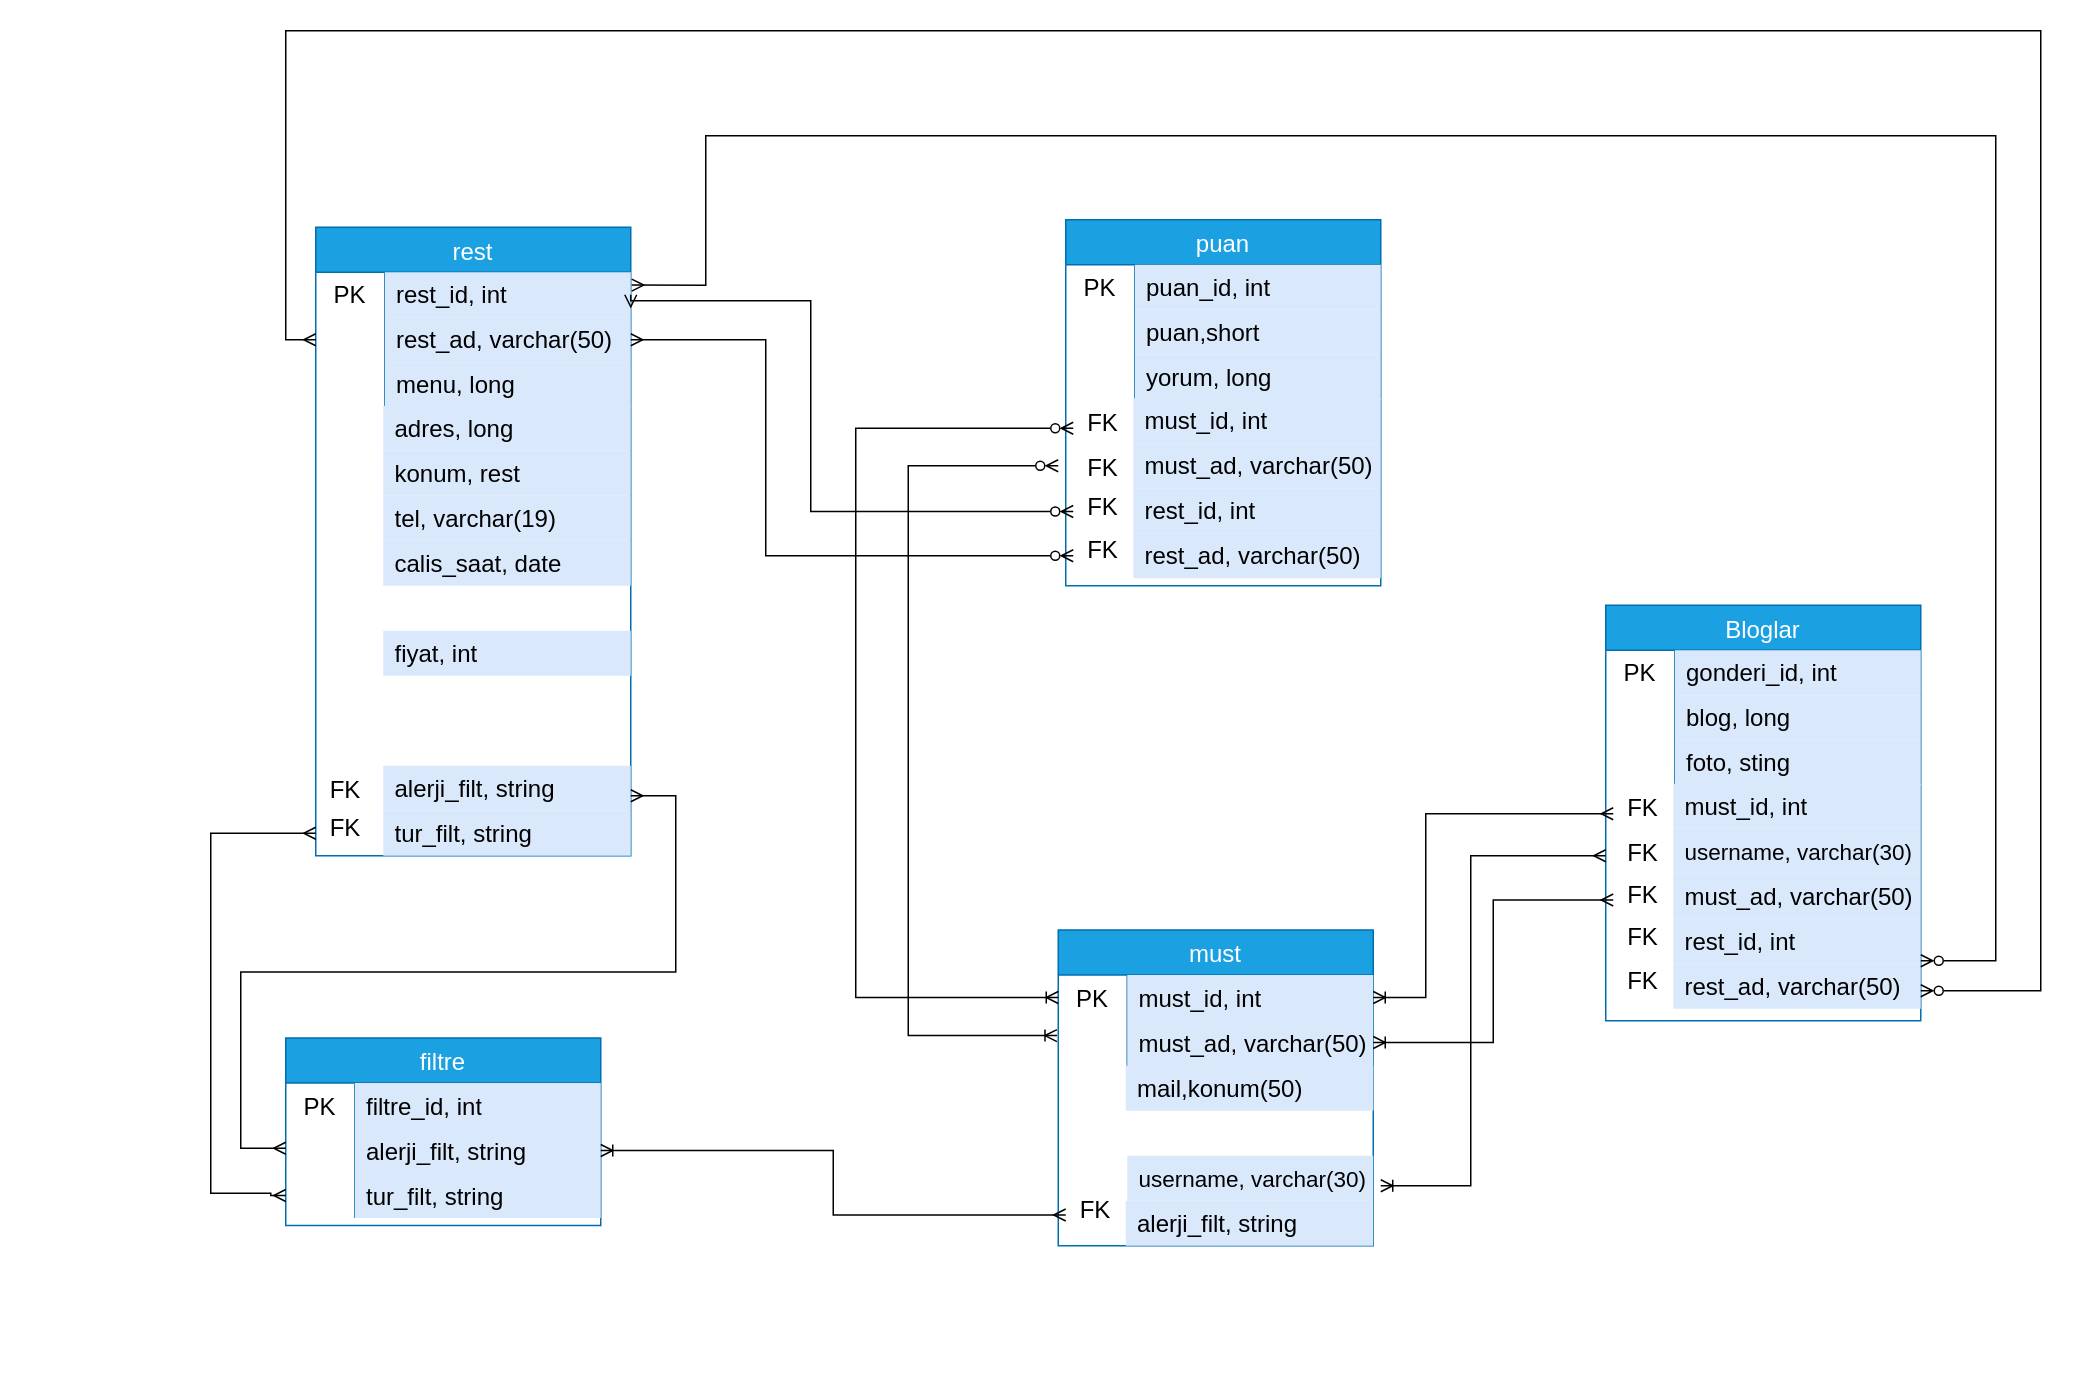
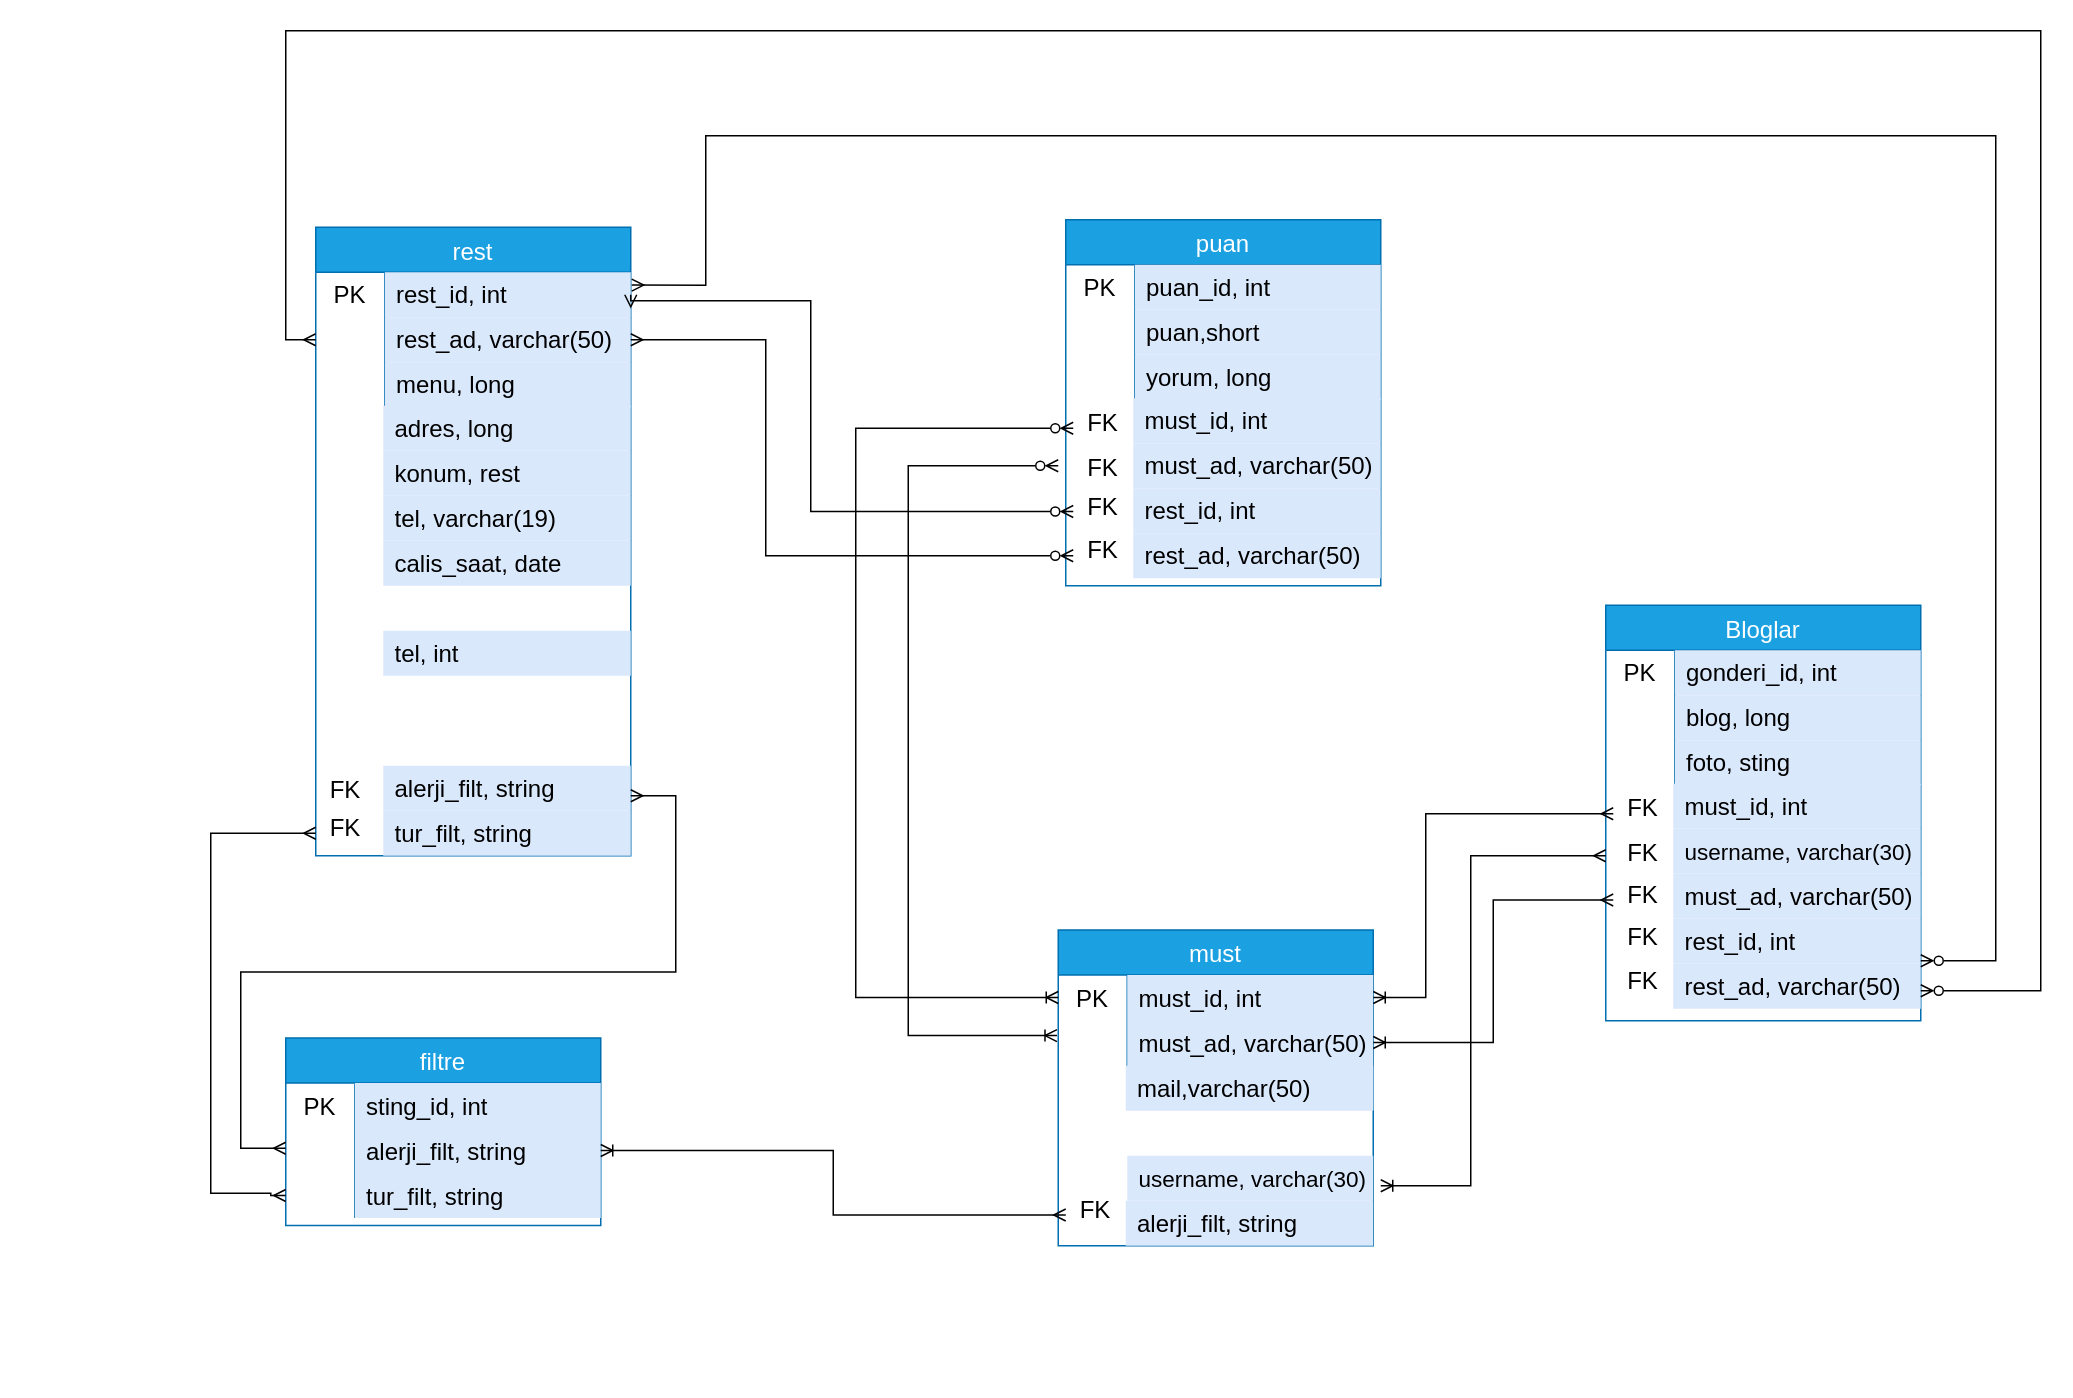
(450, 653) -> (437, 653)
(1222, 1088) -> (1236, 1088)
(442, 1106) -> (439, 1106)
